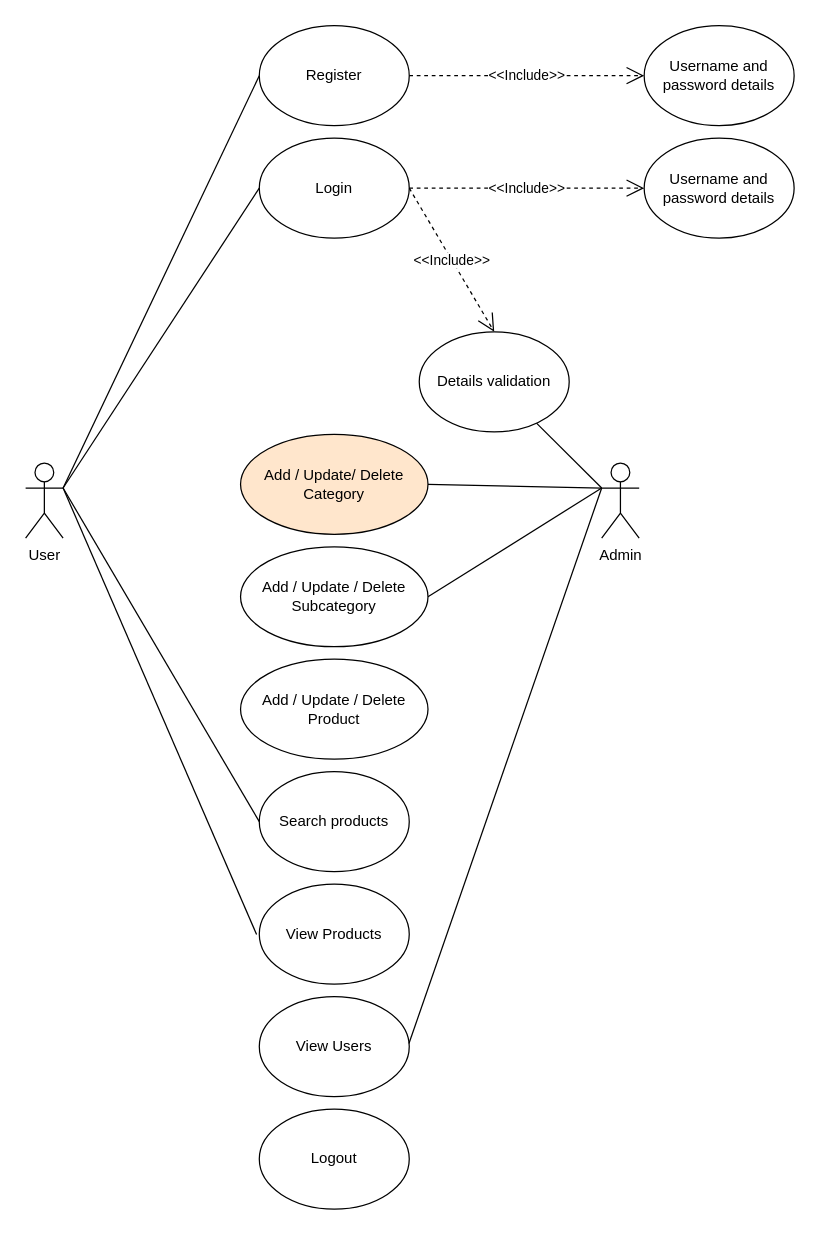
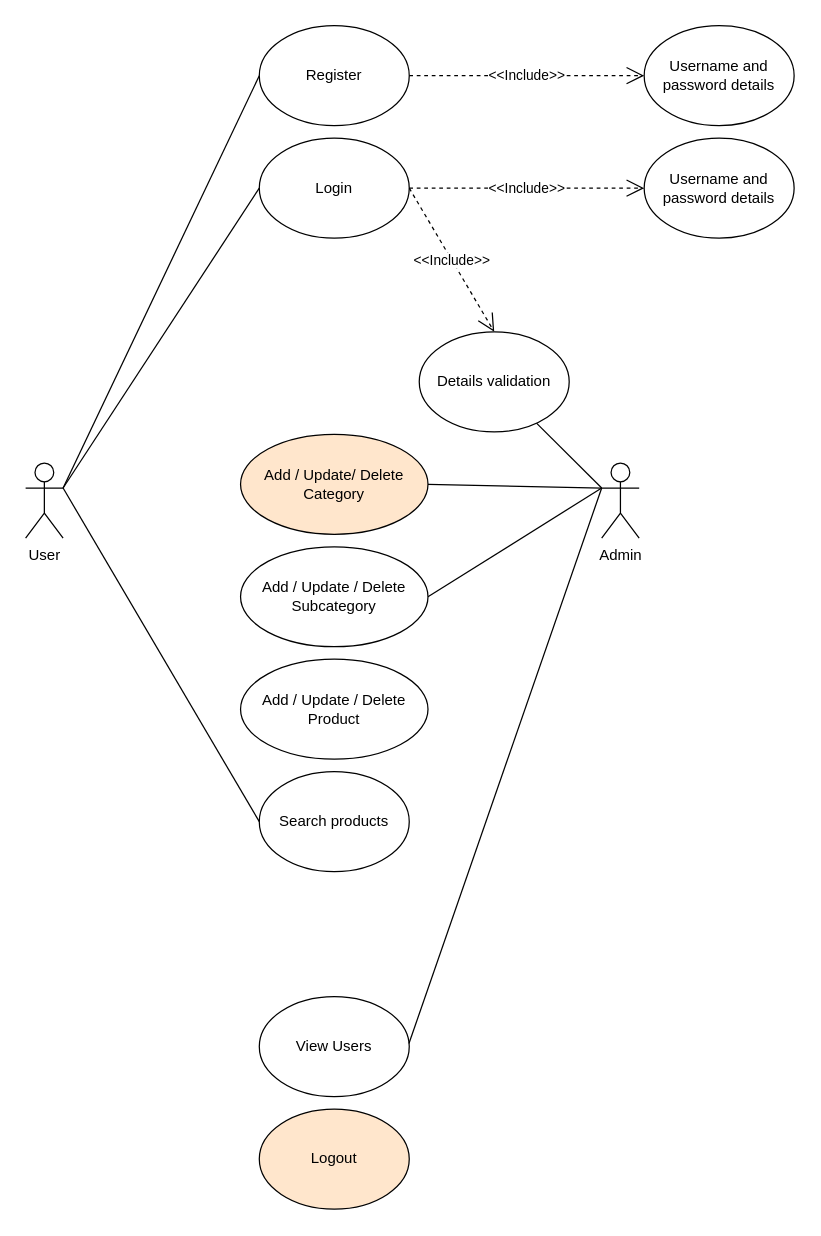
(163, 718) -> none
(334, 934) -> none
(334, 1159) -> (334, 1159)
